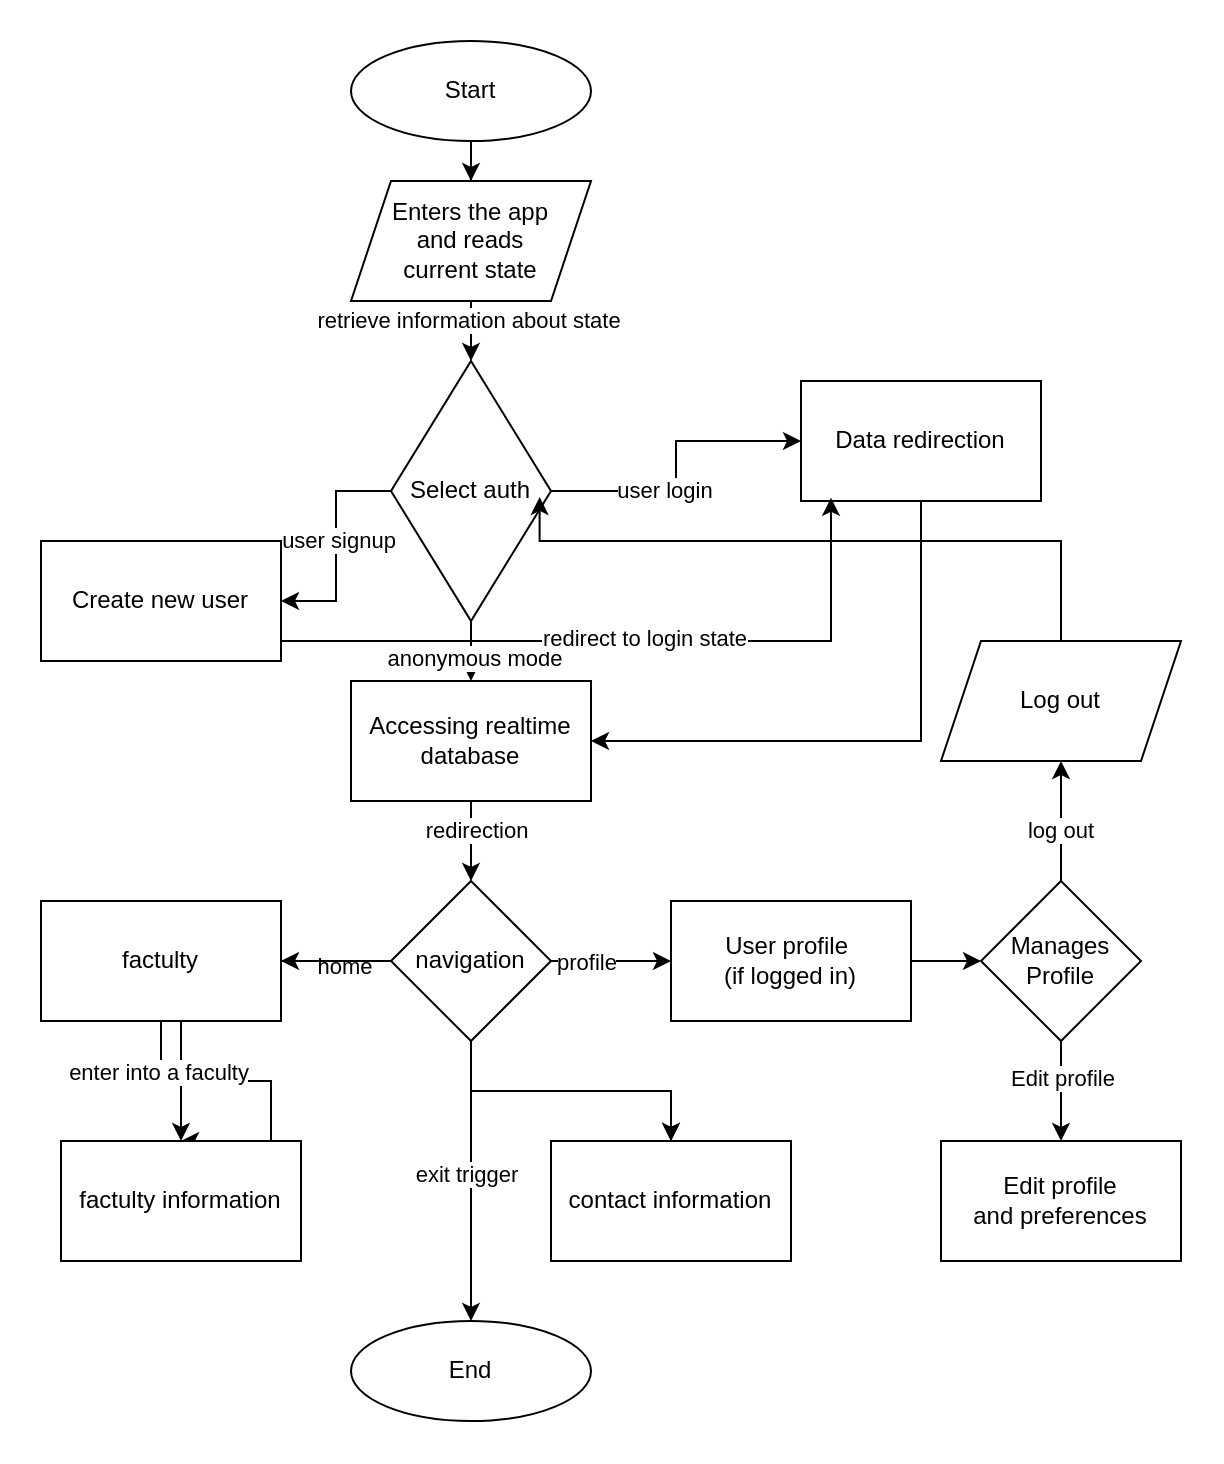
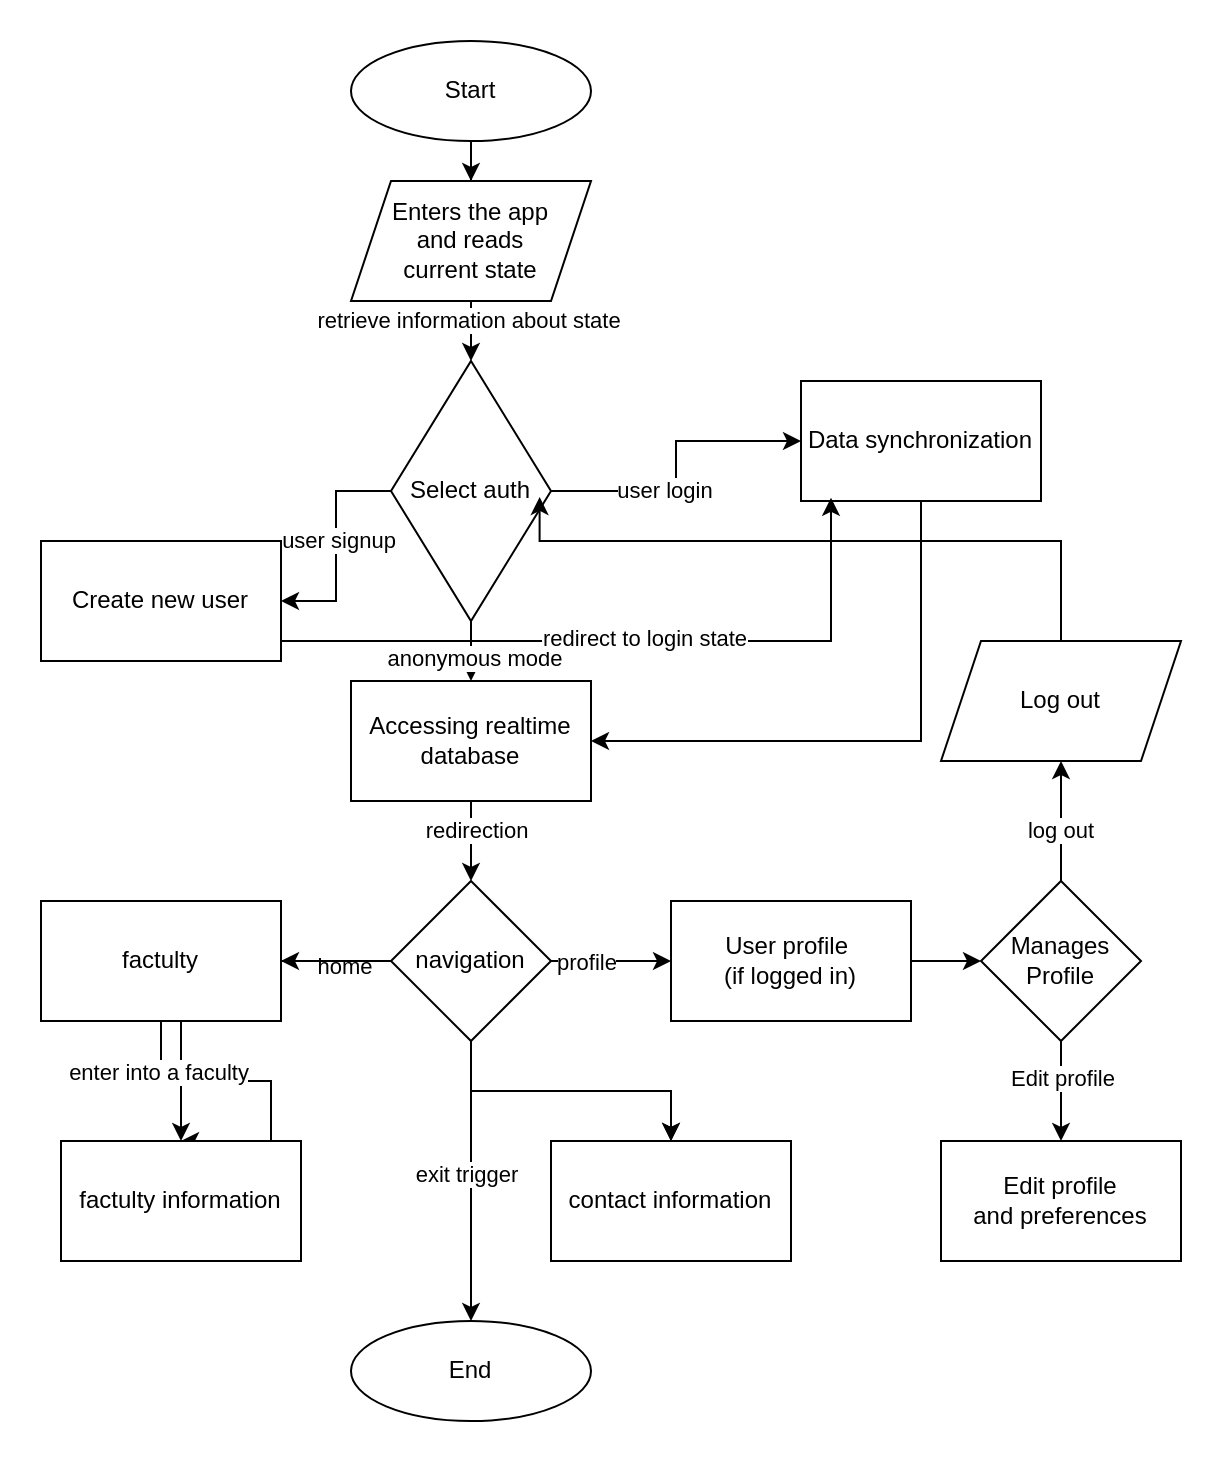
(921, 441) -> (921, 441)
